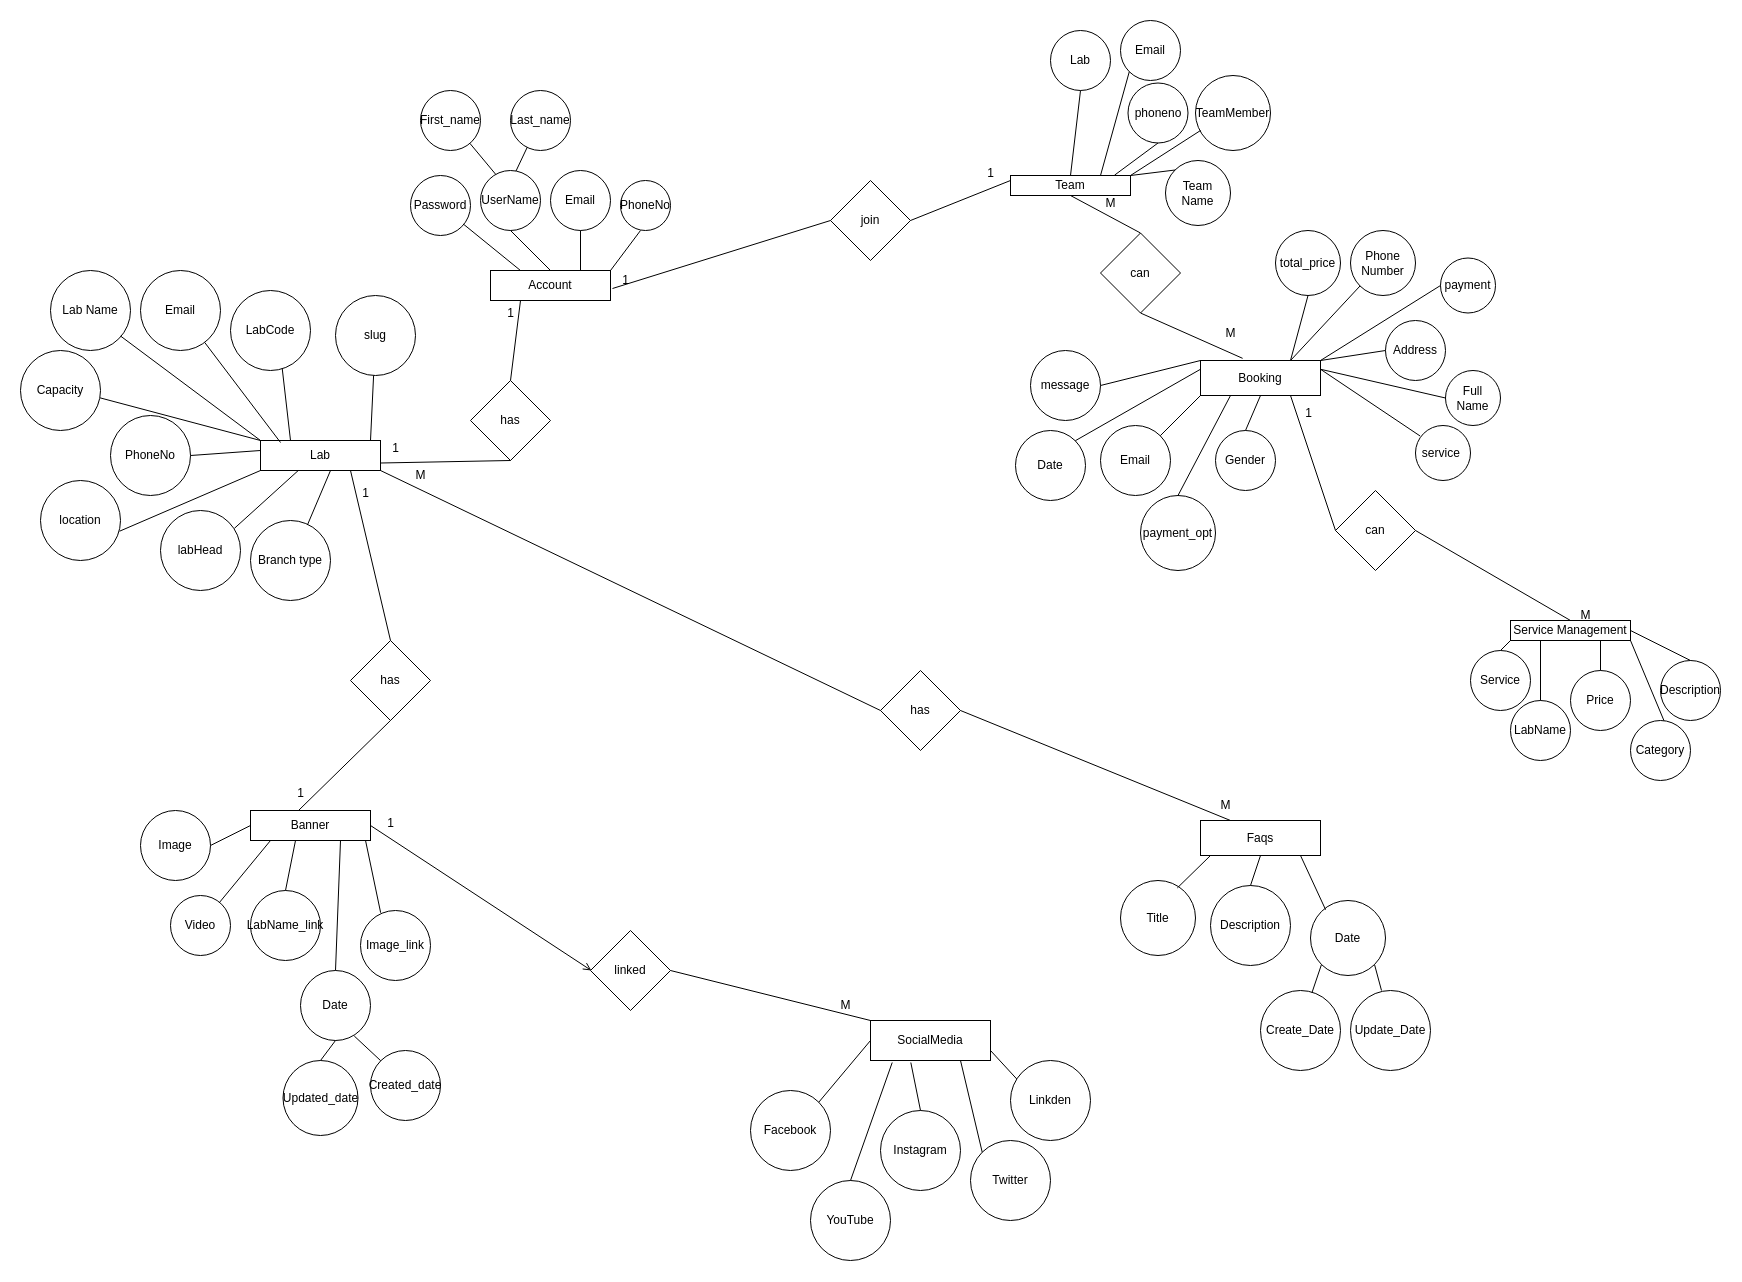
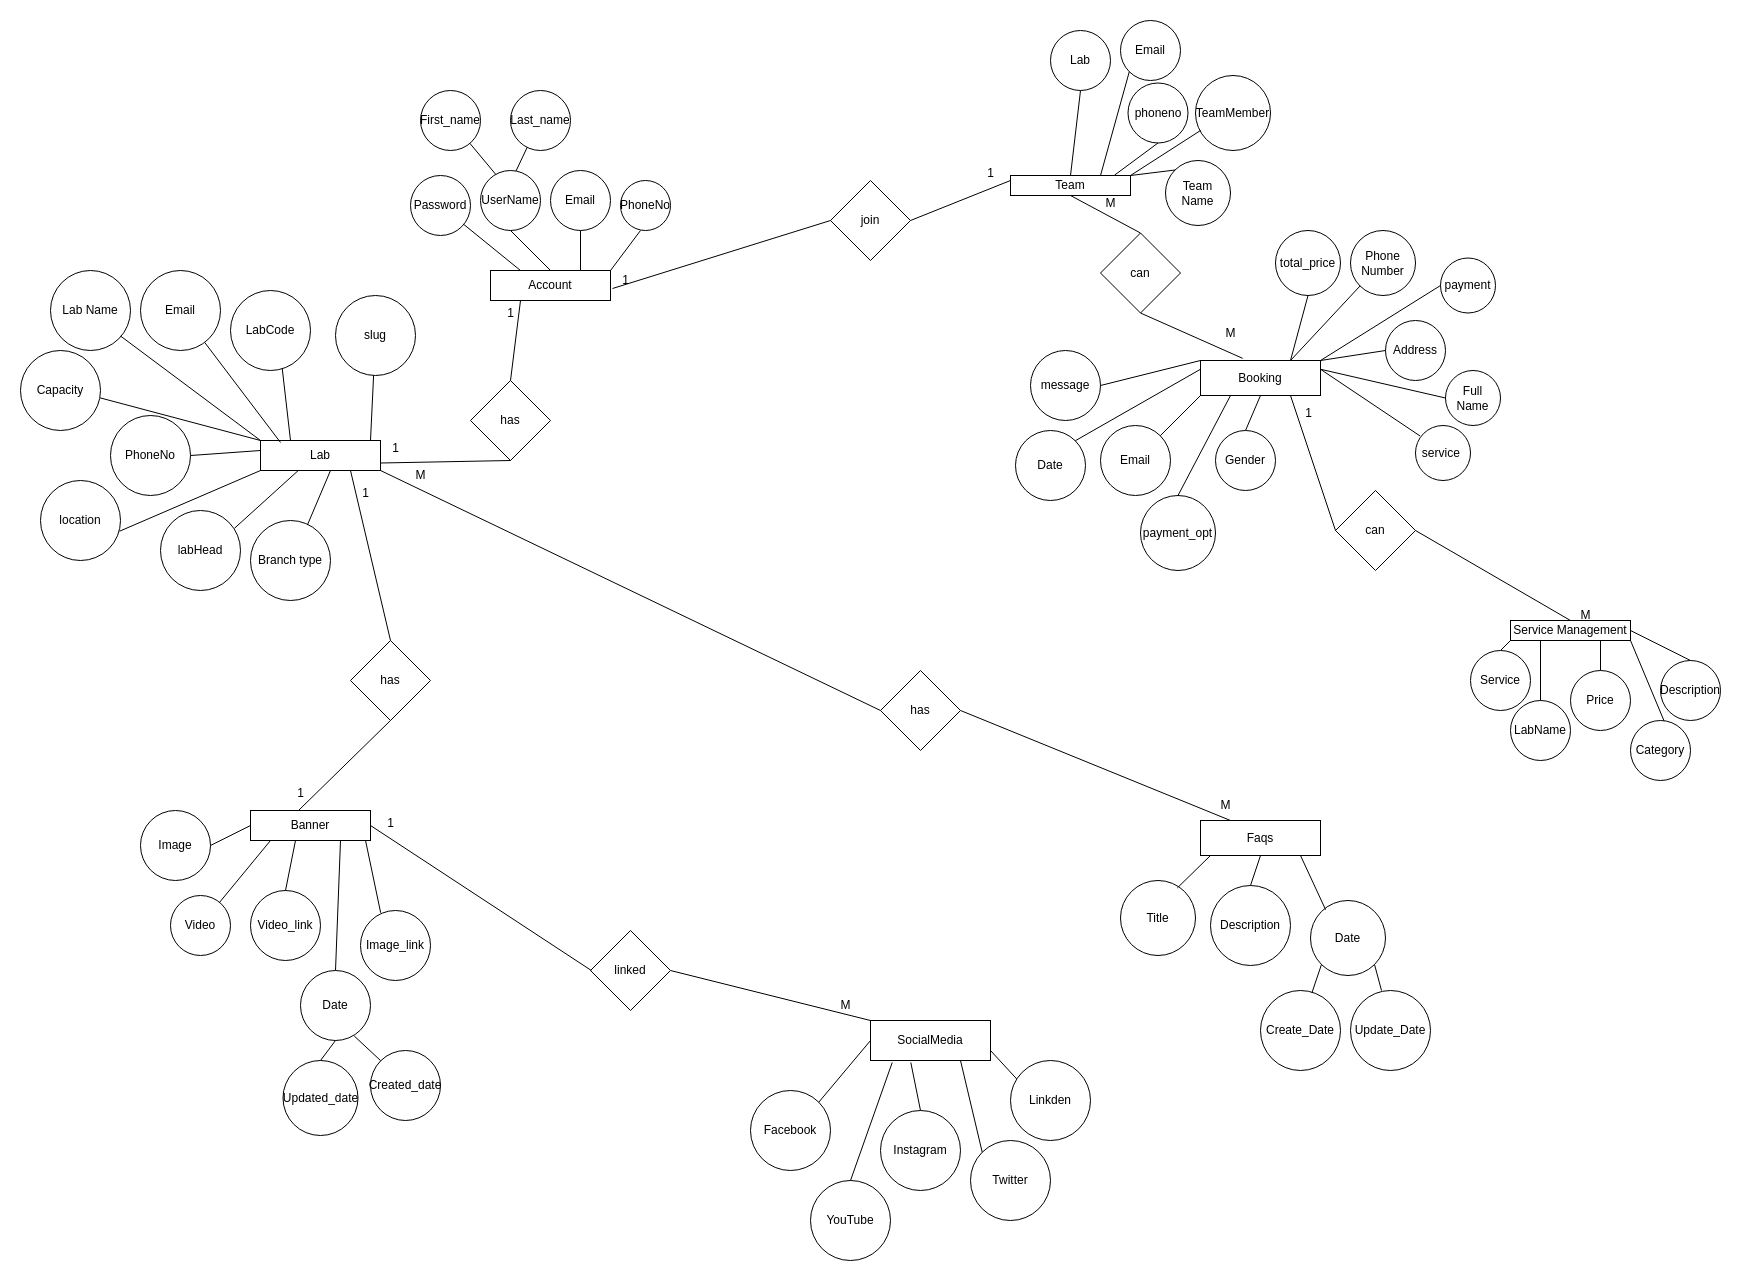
(286, 926) -> (286, 926)
(586, 967) -> (588, 968)
